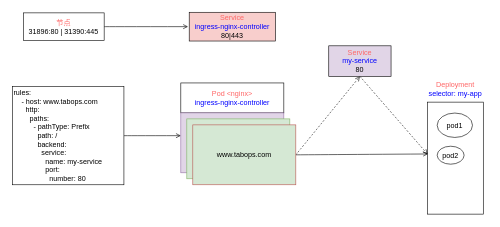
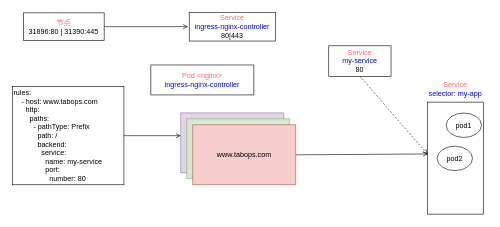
(233, 27) -> (233, 27)
(360, 61) -> (360, 61)
(456, 89) -> (456, 89)
(233, 98) -> (203, 80)
(328, 116) -> none
(455, 125) -> (464, 125)
(245, 155) -> (245, 155)
(451, 155) -> (455, 159)
